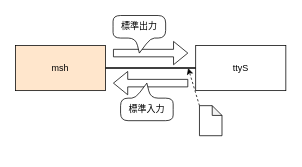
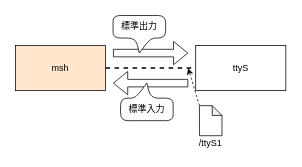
(151, 68) -> (151, 68)
none -> (210, 143)
